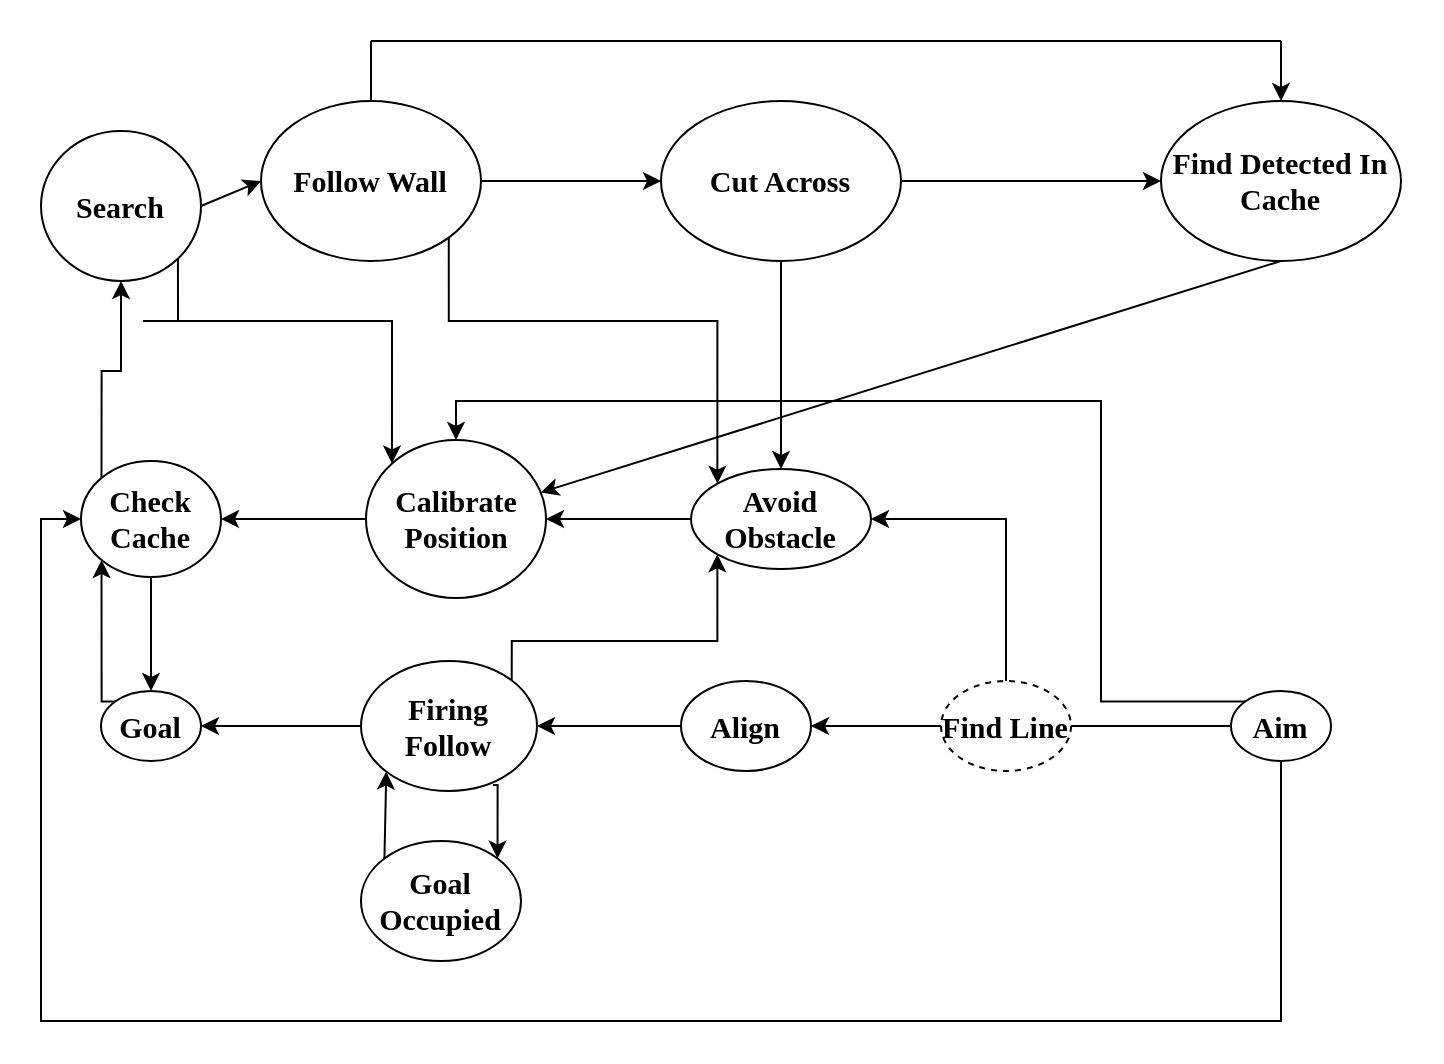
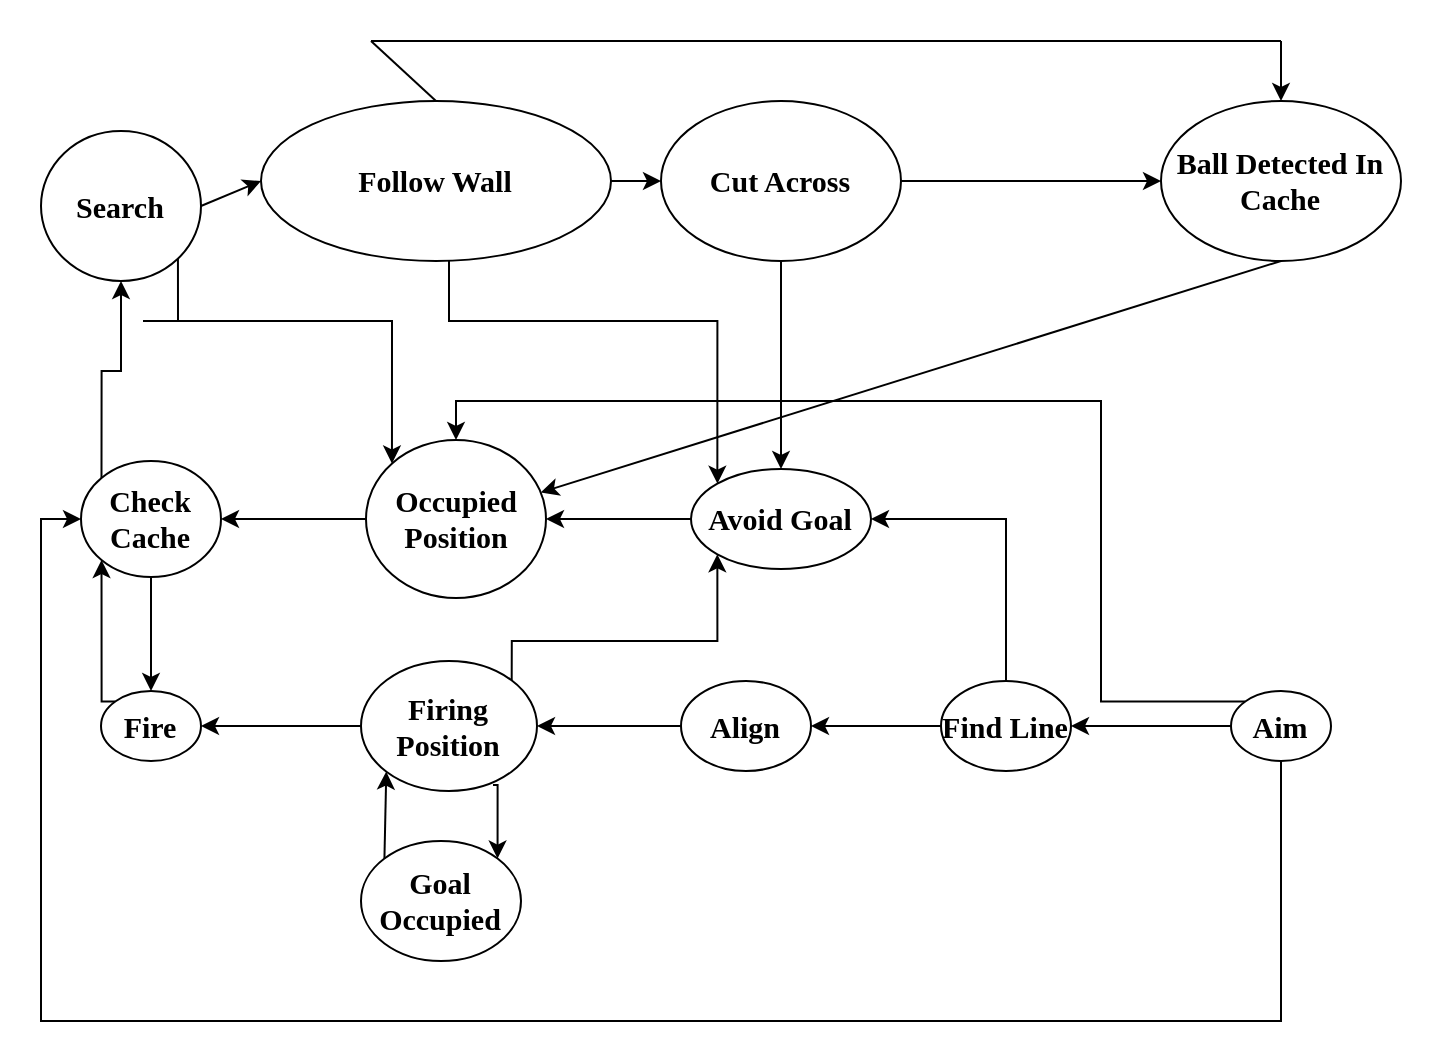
(371, 181) -> (436, 181)
(1281, 181) -> (1281, 181)
(457, 519) -> (457, 519)
(781, 519) -> (781, 519)
(1006, 726) -> (1006, 726)
(1079, 726) -> (1086, 726)
(151, 727) -> (151, 727)
(449, 727) -> (449, 727)
